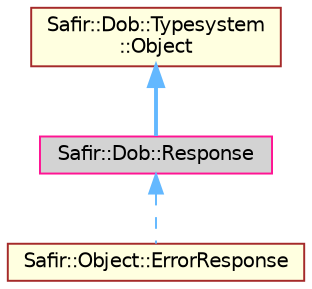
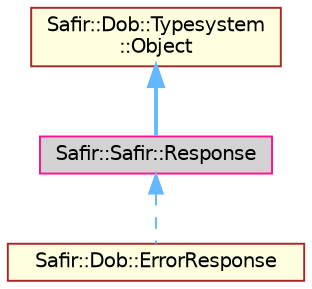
(156, 155) -> (156, 155)
(156, 262) -> (156, 262)
